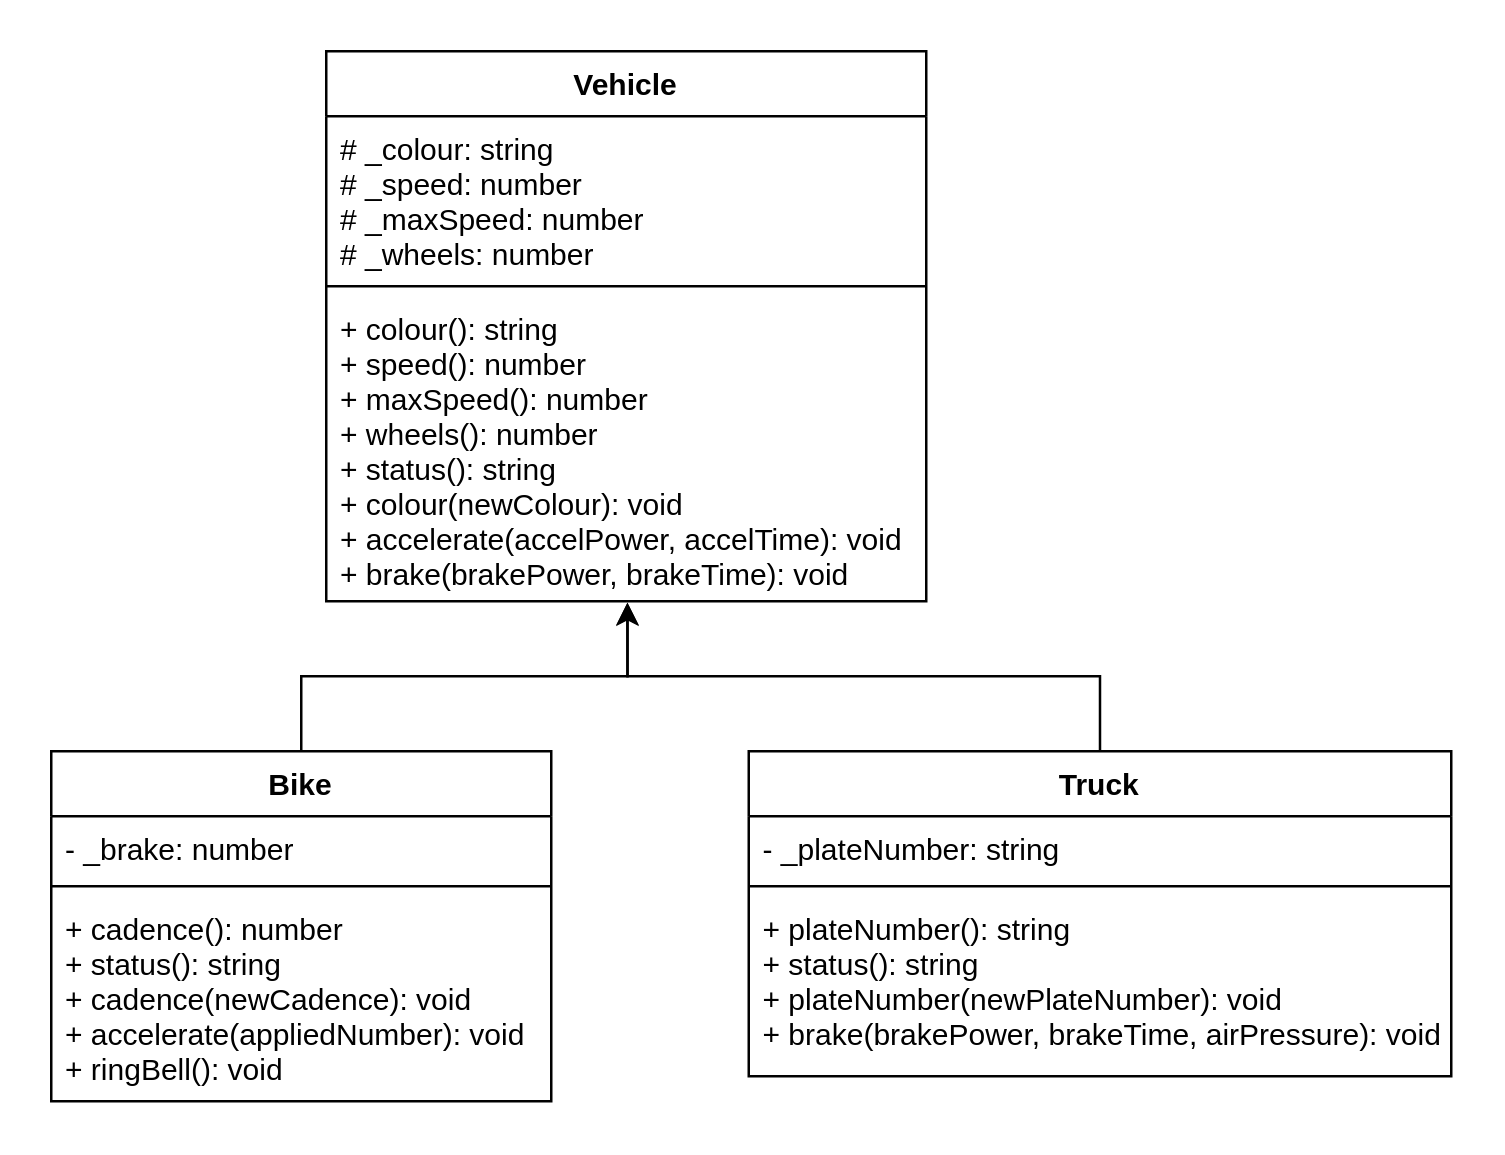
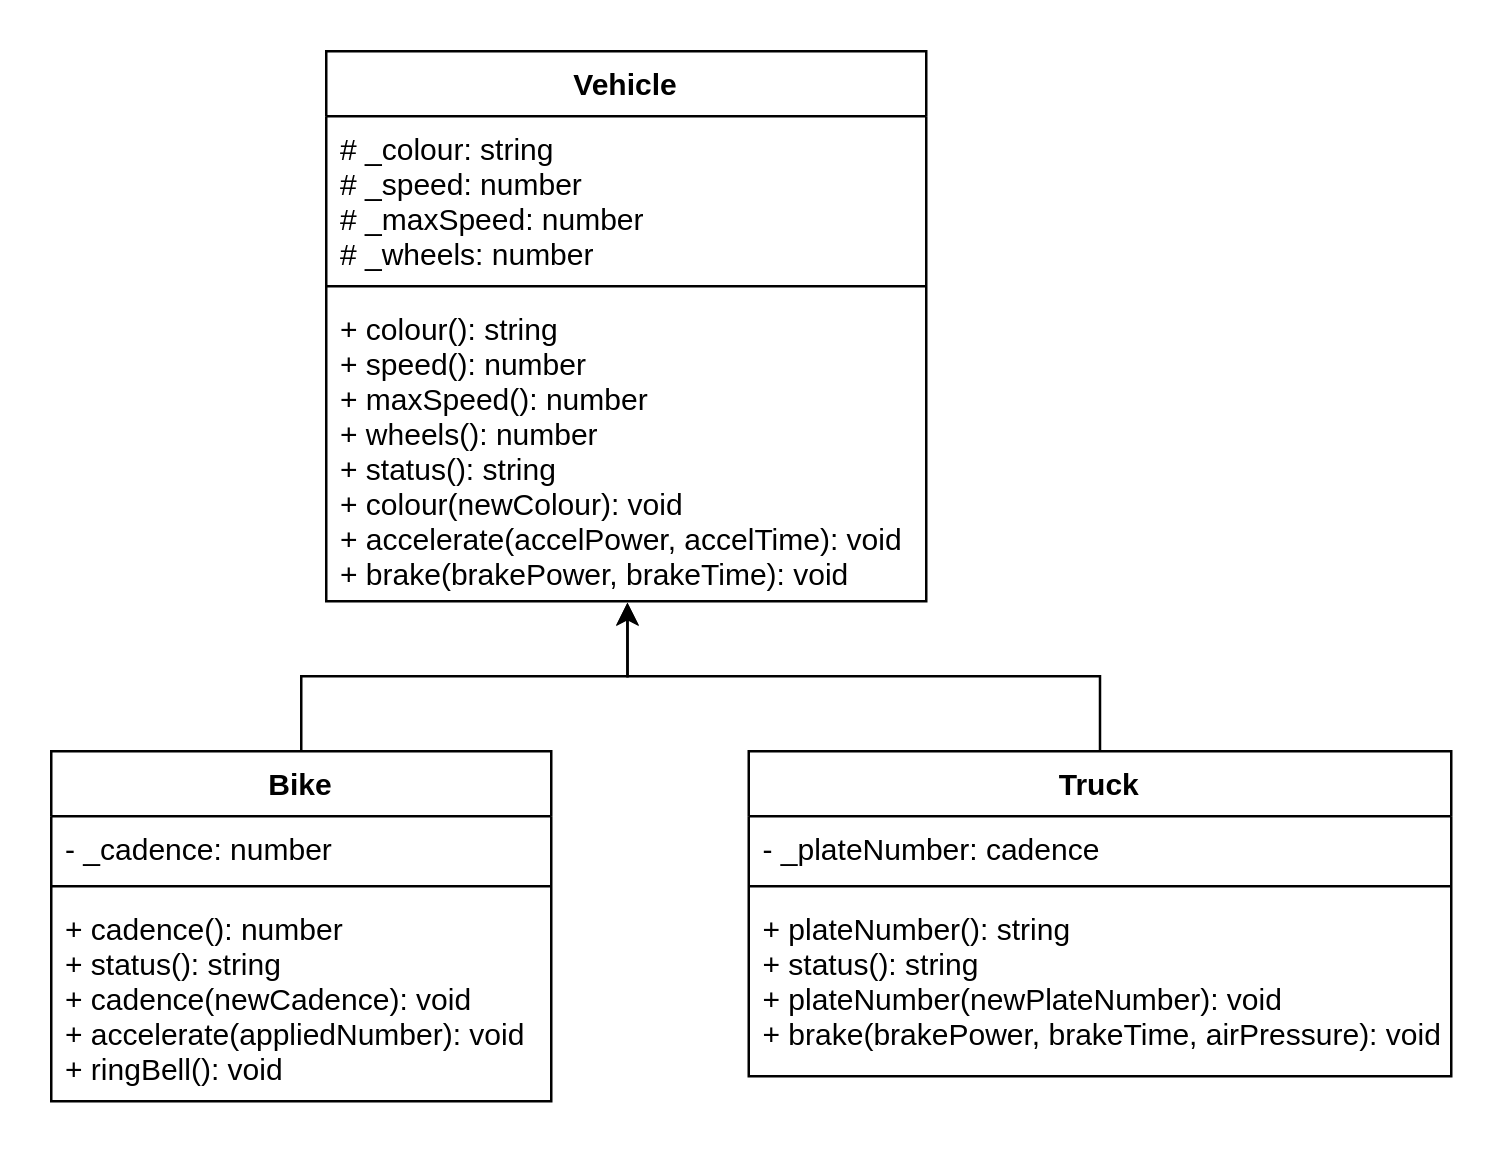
(188, 850) -> (205, 850)
(928, 850) -> (940, 850)
